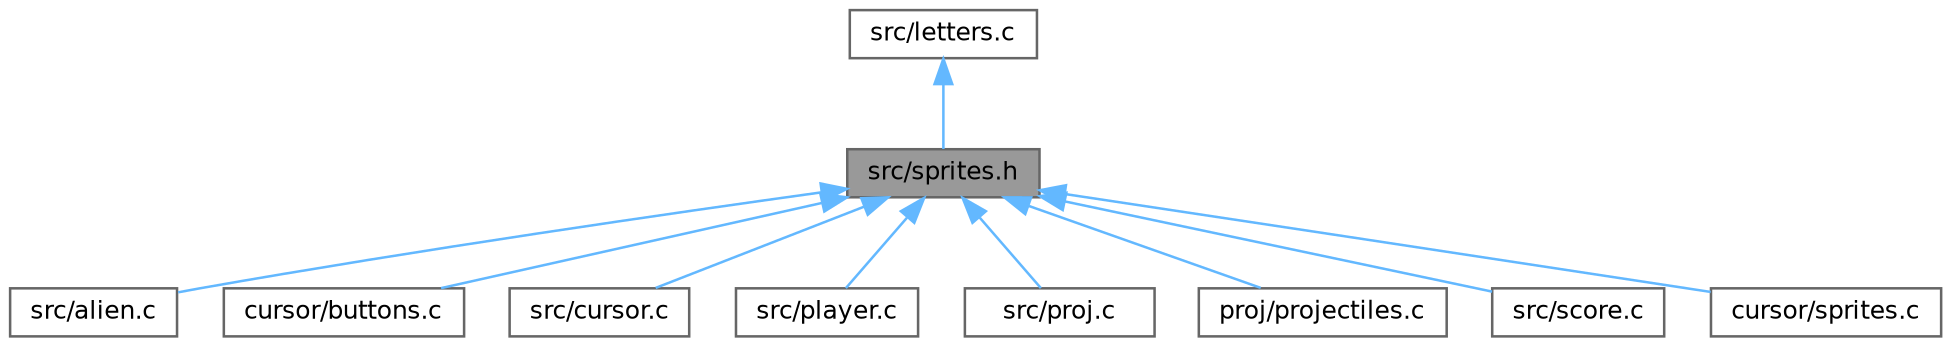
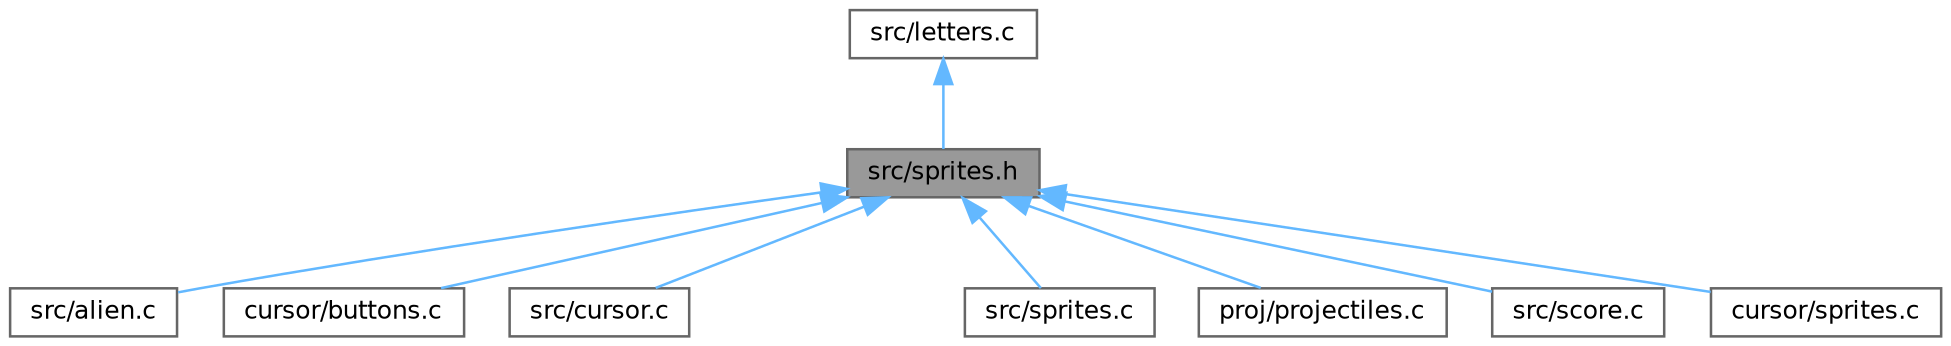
(827, 312) -> none
(1060, 312) -> (1060, 312)
